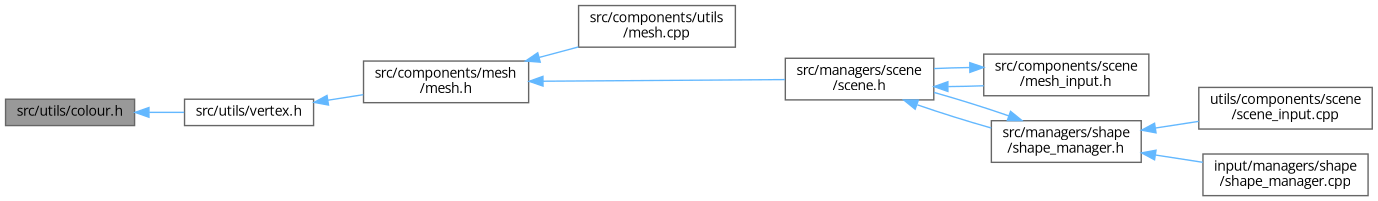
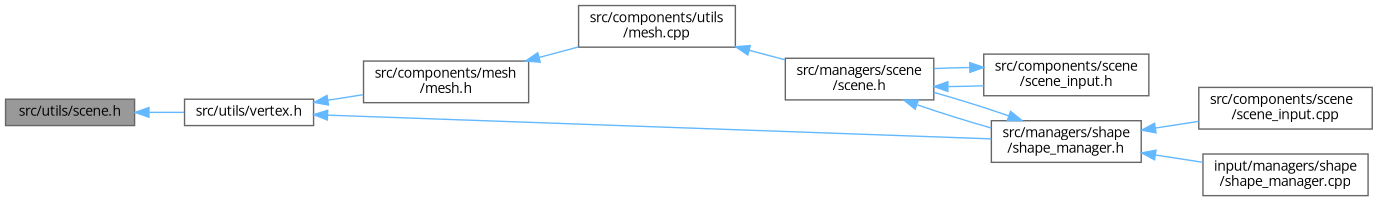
(1066, 75) -> (1066, 75)
(664, 80) -> (767, 55)
(1286, 108) -> (1286, 108)
(70, 112) -> (70, 112)
none -> (660, 127)
